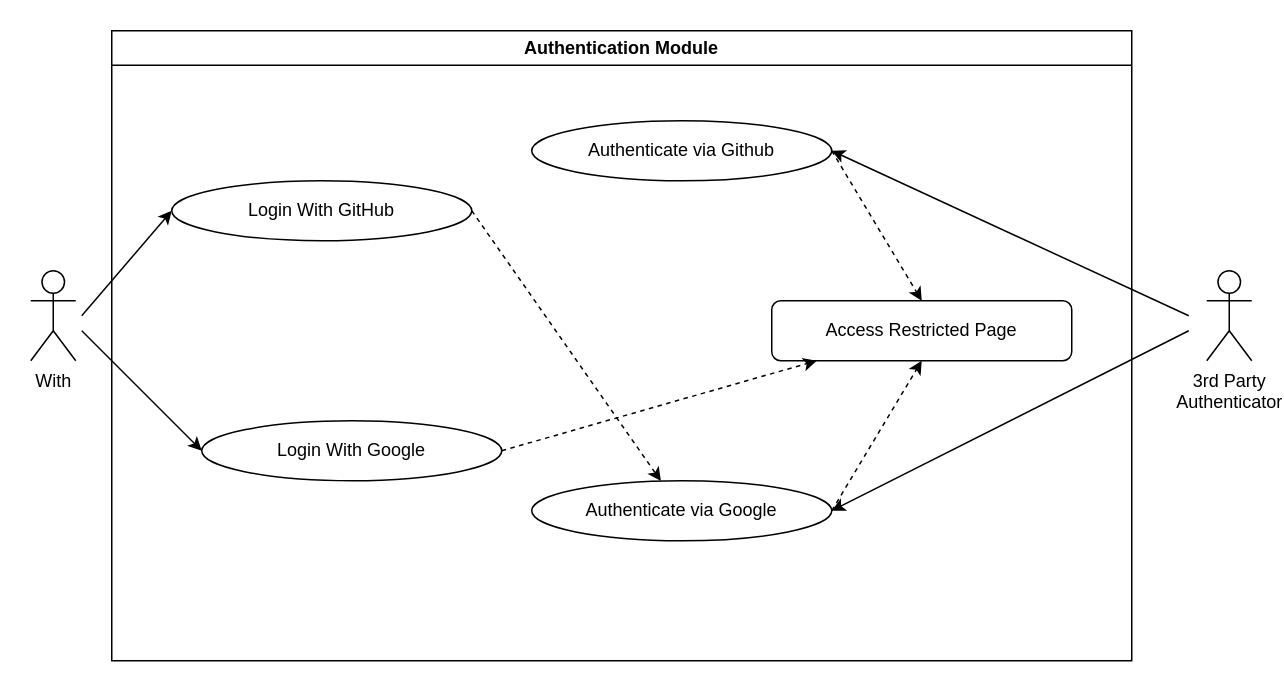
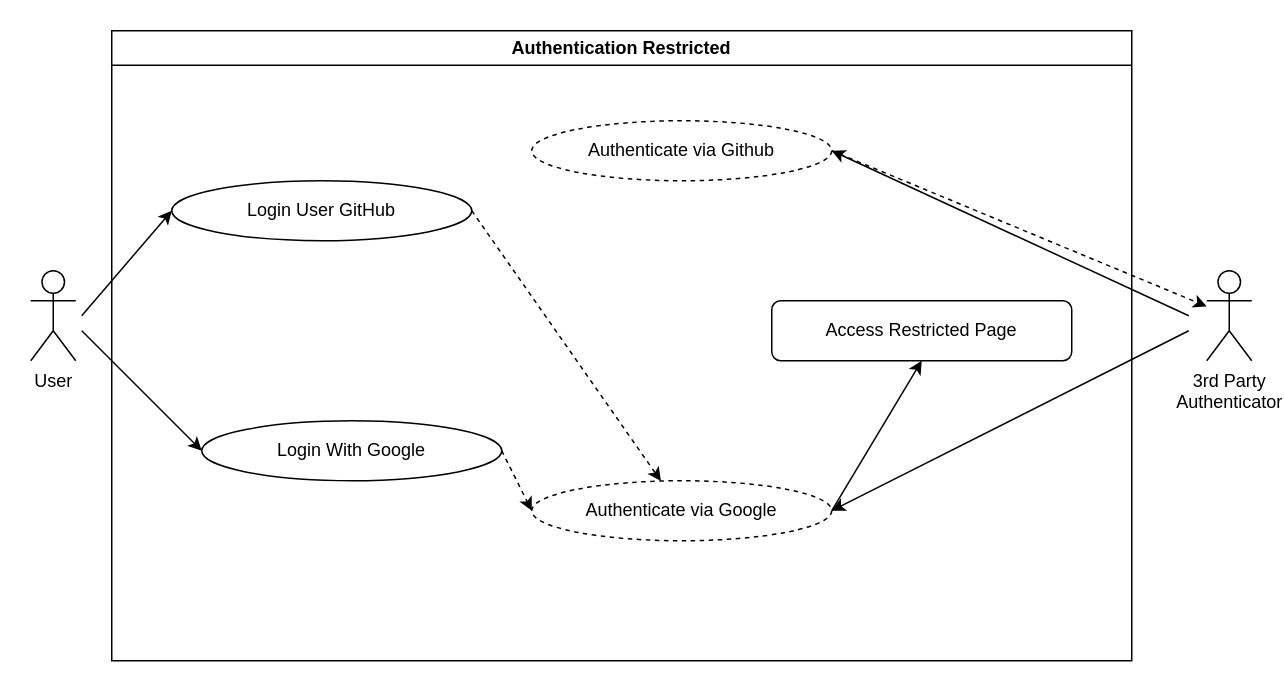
(622, 49) -> (622, 49)
(682, 151) -> (682, 151)
(322, 211) -> (322, 211)
(874, 221) -> (1040, 237)
(54, 382) -> (54, 382)
(654, 407) -> (514, 476)
(874, 440) -> (874, 440)
(682, 511) -> (682, 511)
